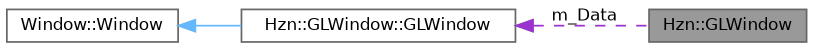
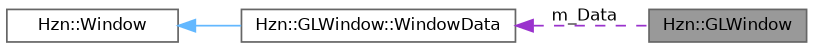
(92, 26) -> (92, 26)
(378, 26) -> (378, 26)
